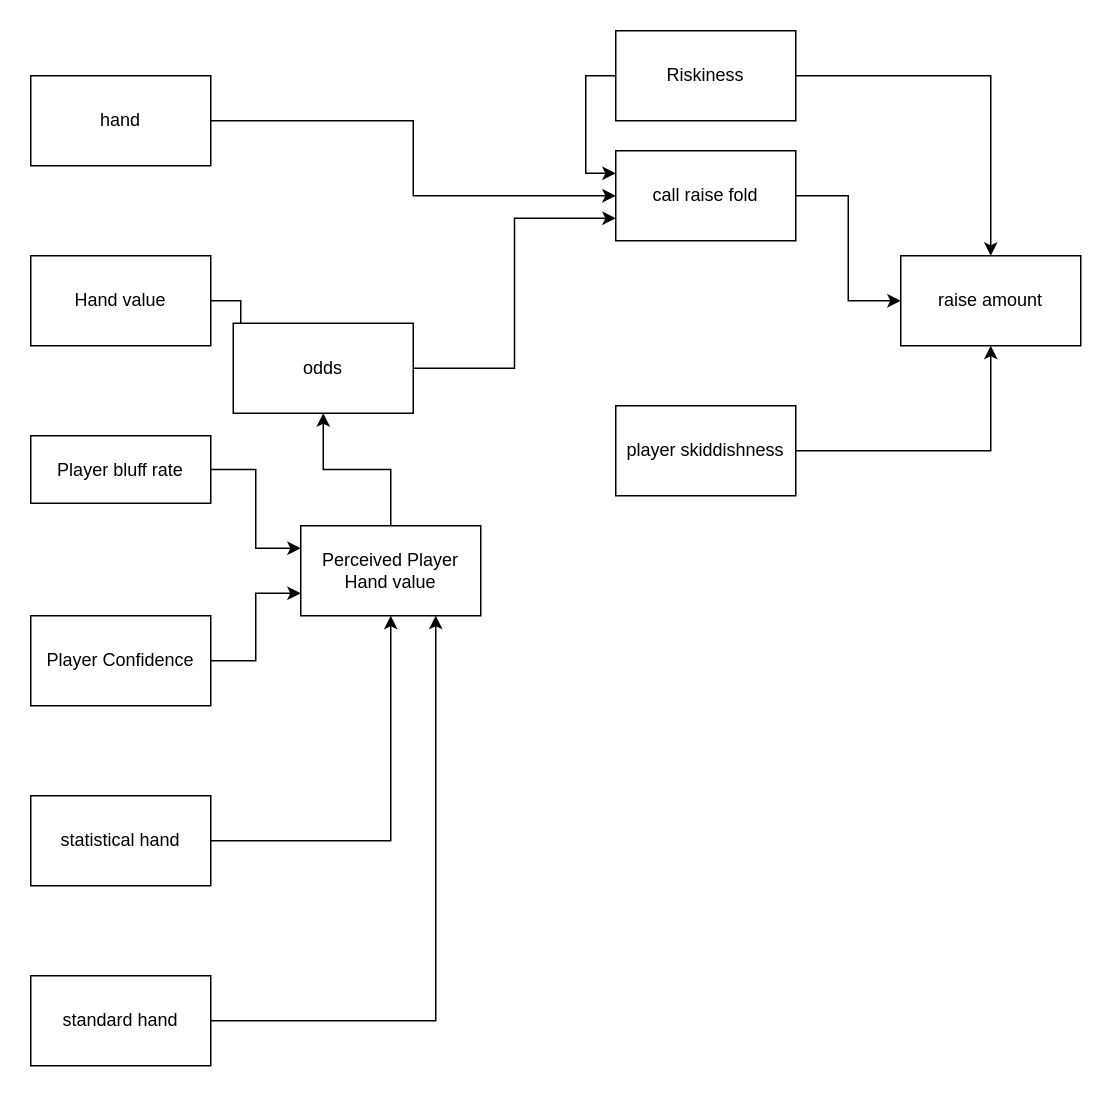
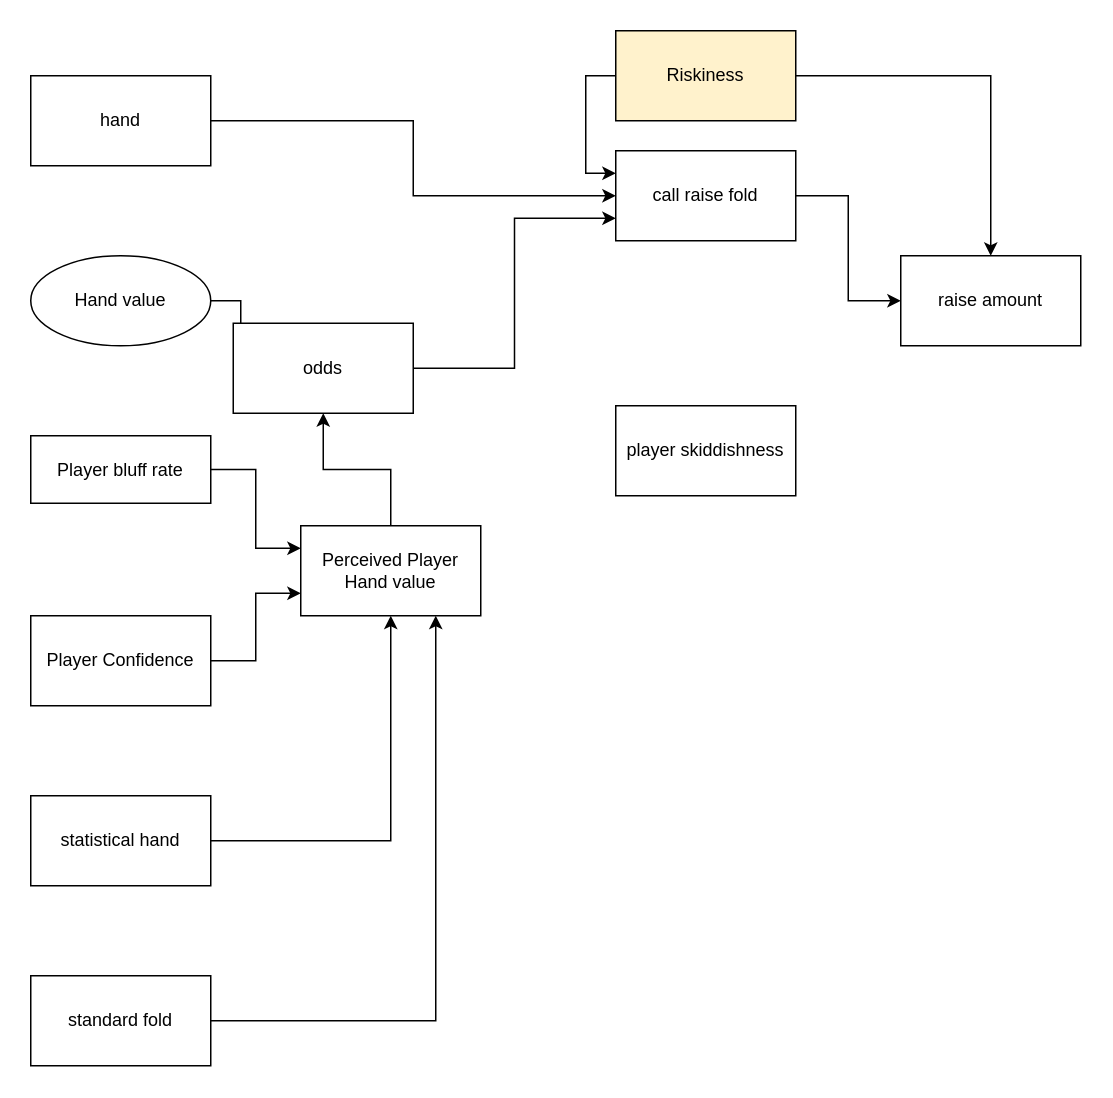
(706, 76) -> (706, 76)
(121, 301) -> (121, 301)
(941, 451) -> none
(121, 1021) -> (121, 1021)
